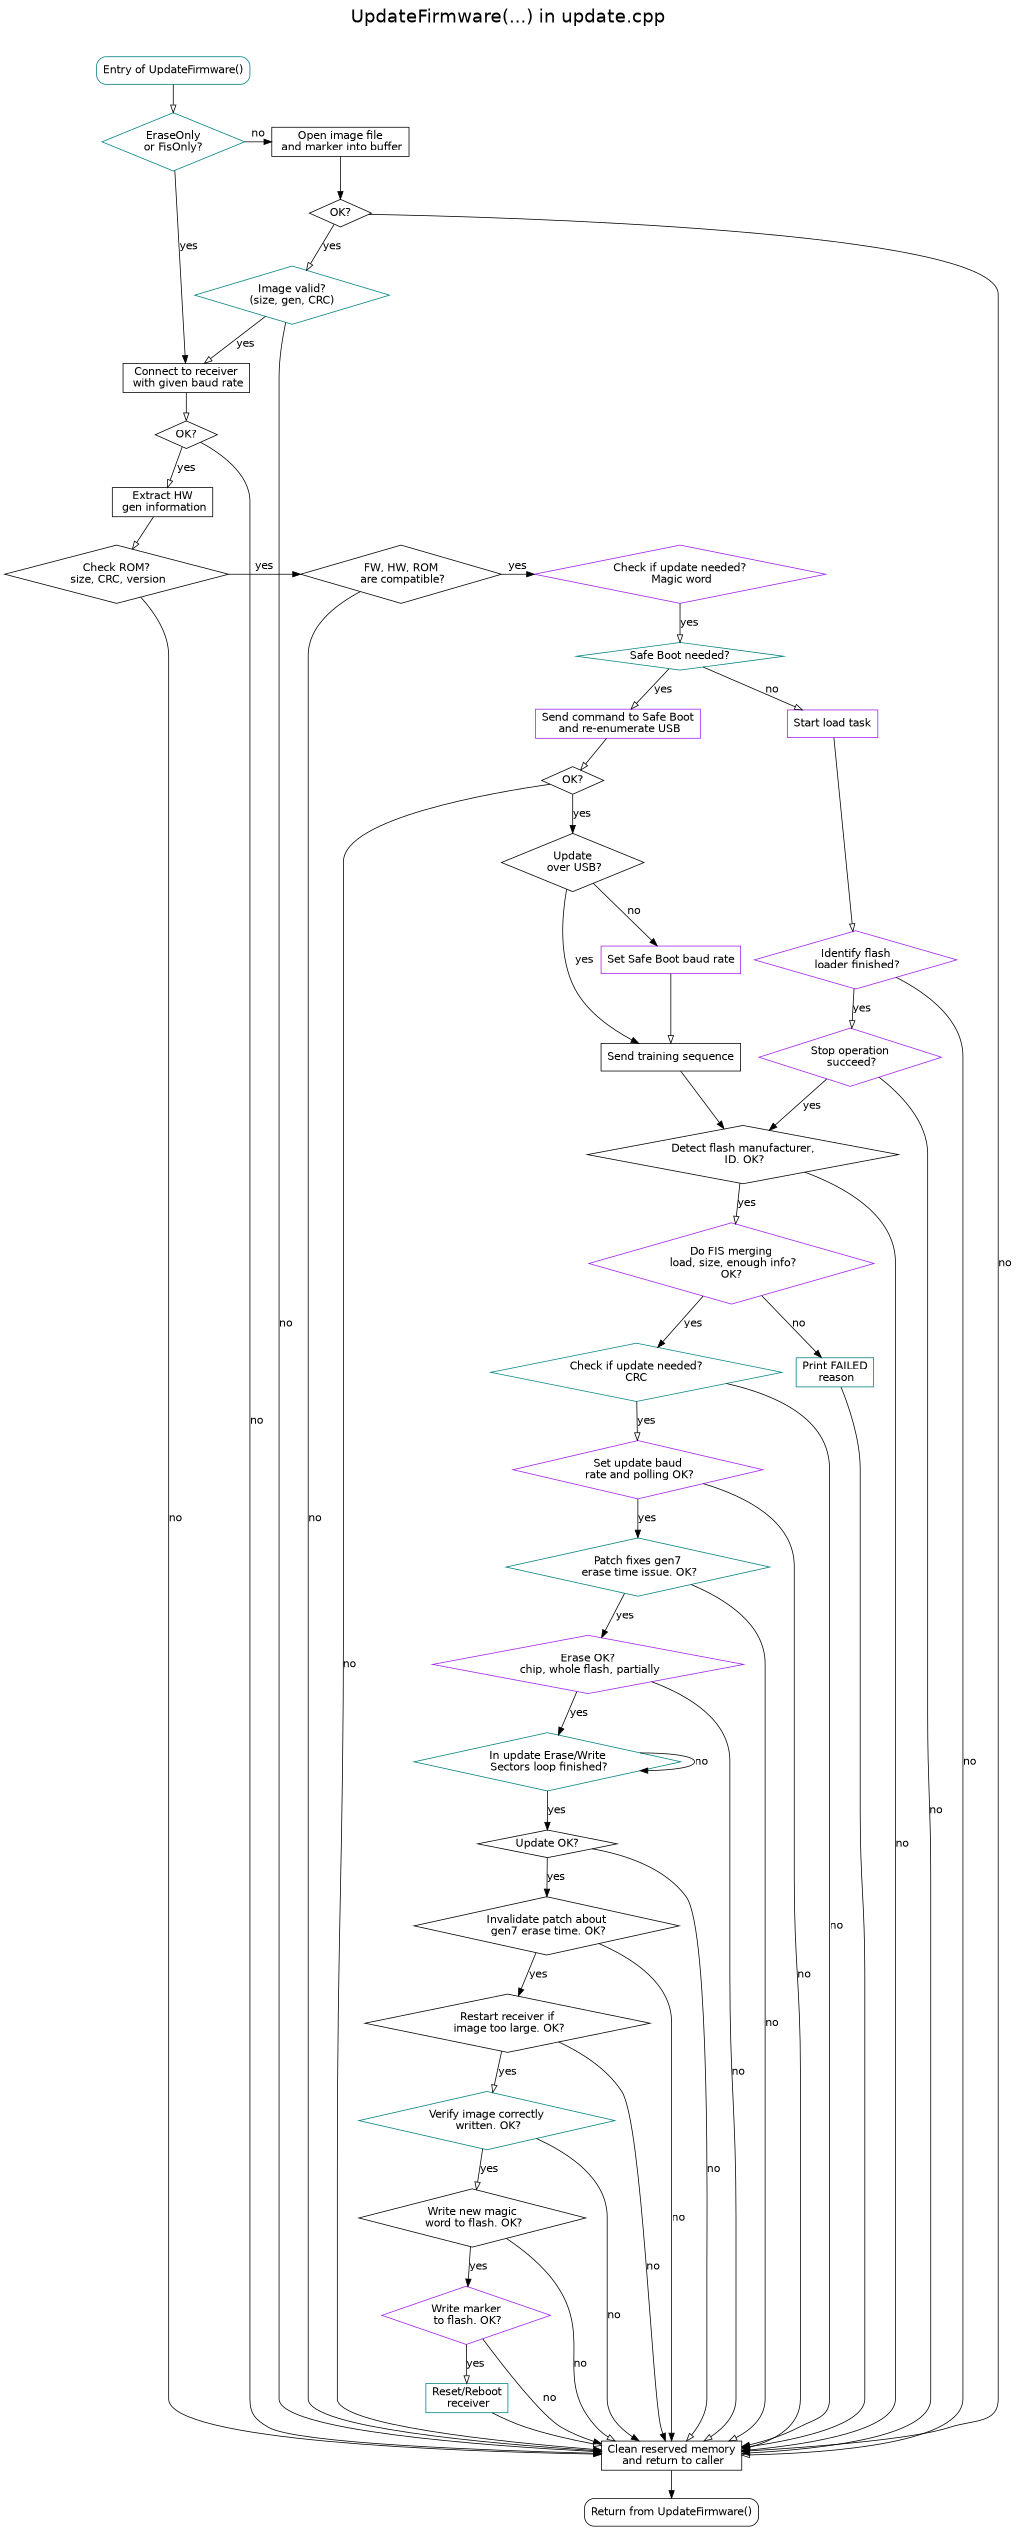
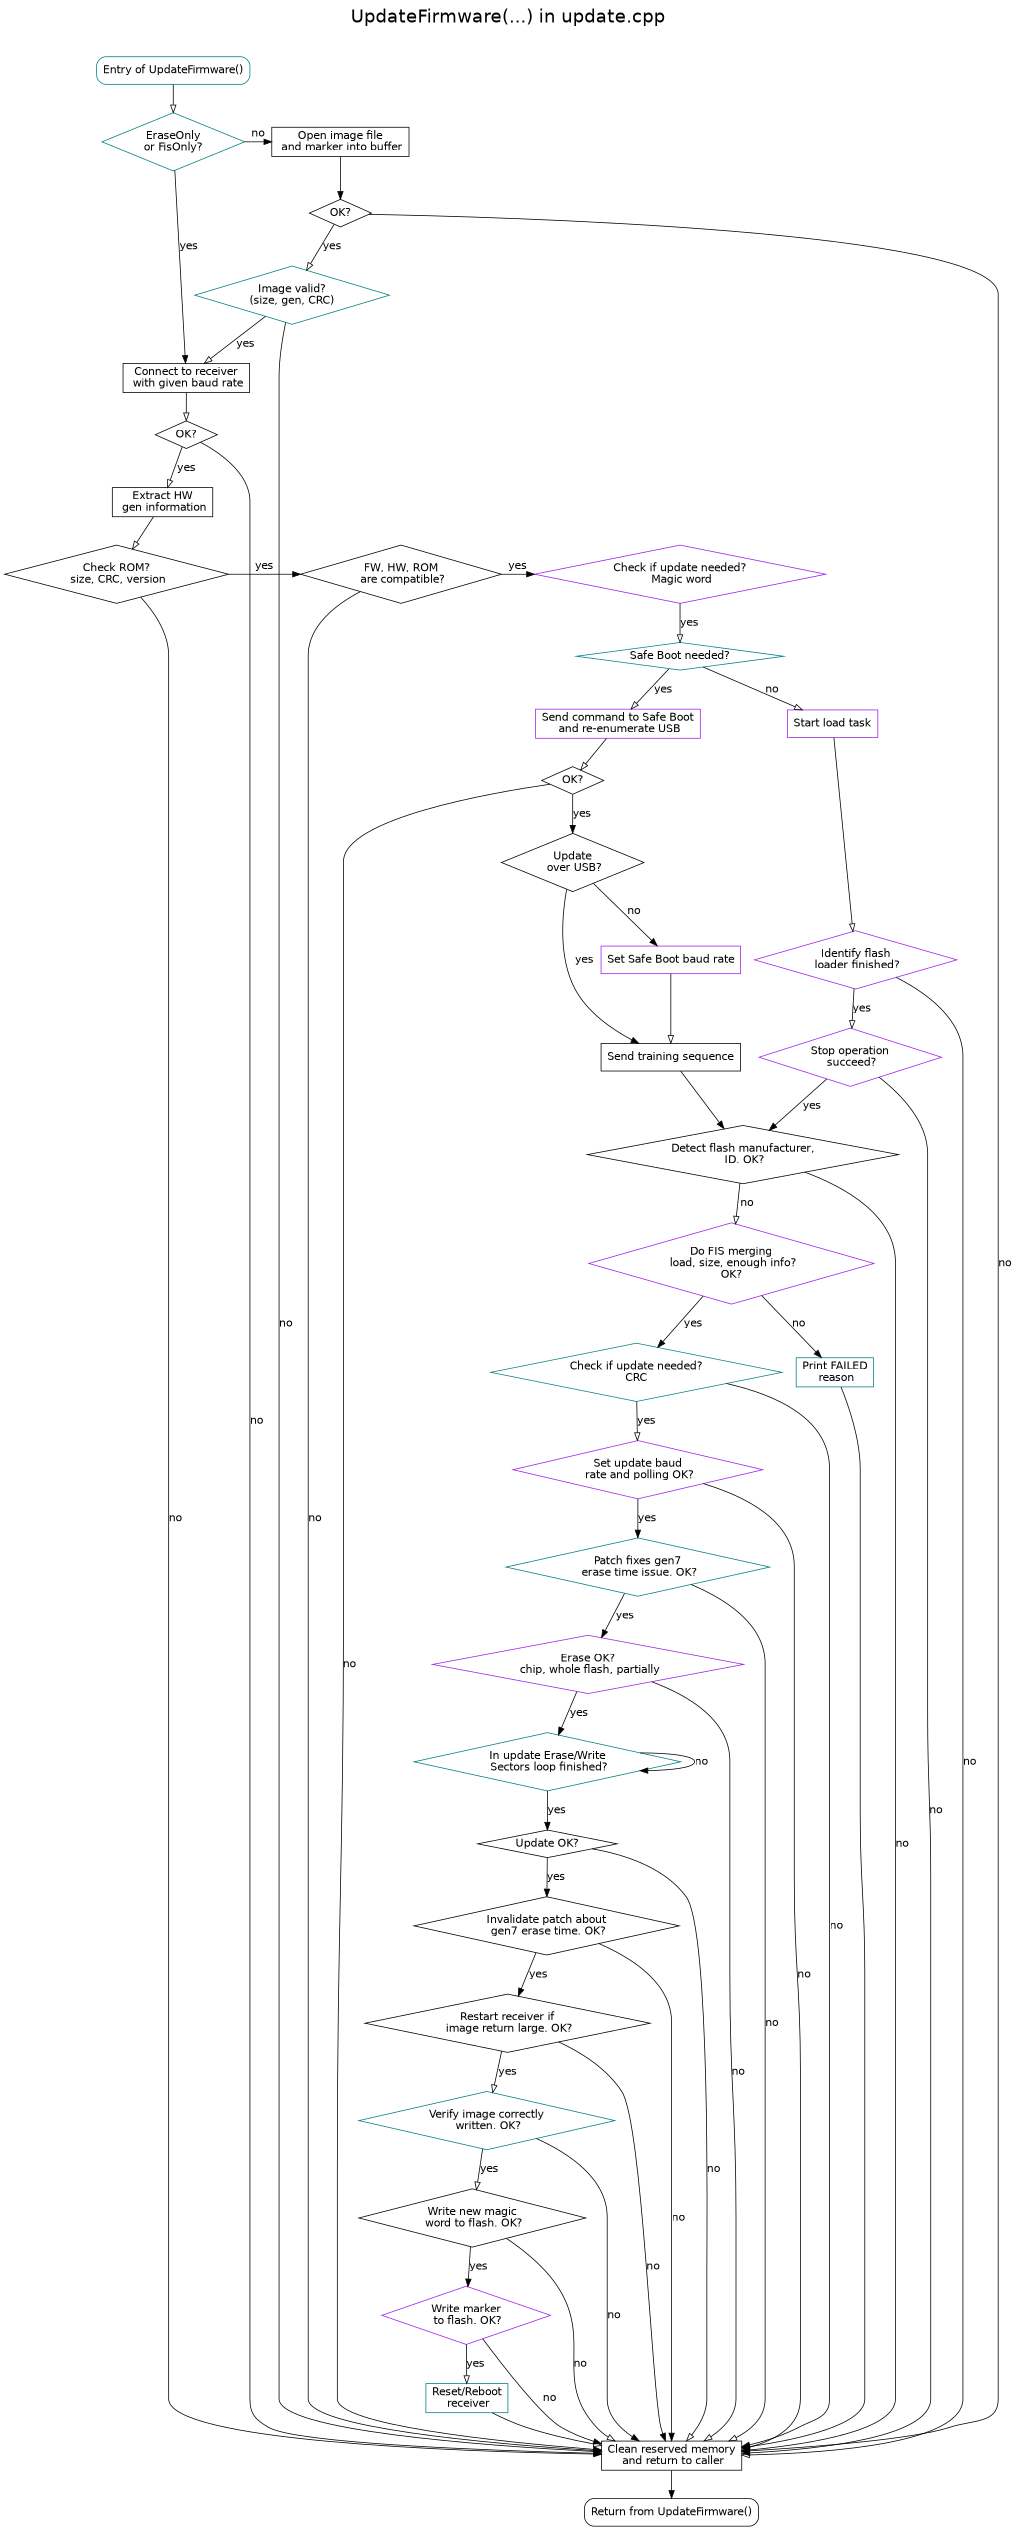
(747, 1203) -> (747, 1203)
(508, 2023) -> (508, 2023)
